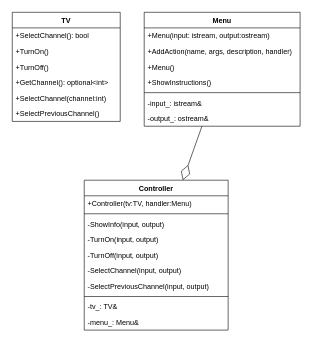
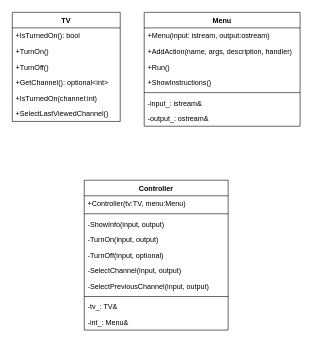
(55, 36) -> (51, 36)
(162, 67) -> (160, 67)
(65, 98) -> (61, 98)
(61, 114) -> (65, 114)
(195, 146) -> none
(146, 204) -> (140, 204)
(131, 256) -> (133, 256)
(112, 323) -> (109, 323)
